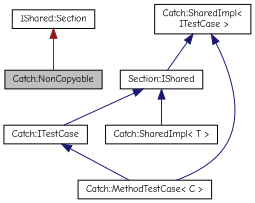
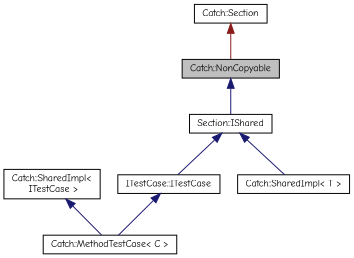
(54, 19) -> (231, 14)
(177, 56) -> (231, 101)
(46, 135) -> (169, 184)
